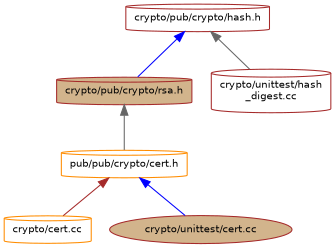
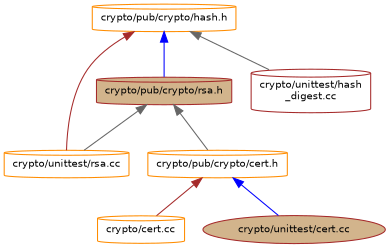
(198, 18) -> (164, 18)
none -> (67, 164)
(124, 164) -> (218, 164)
